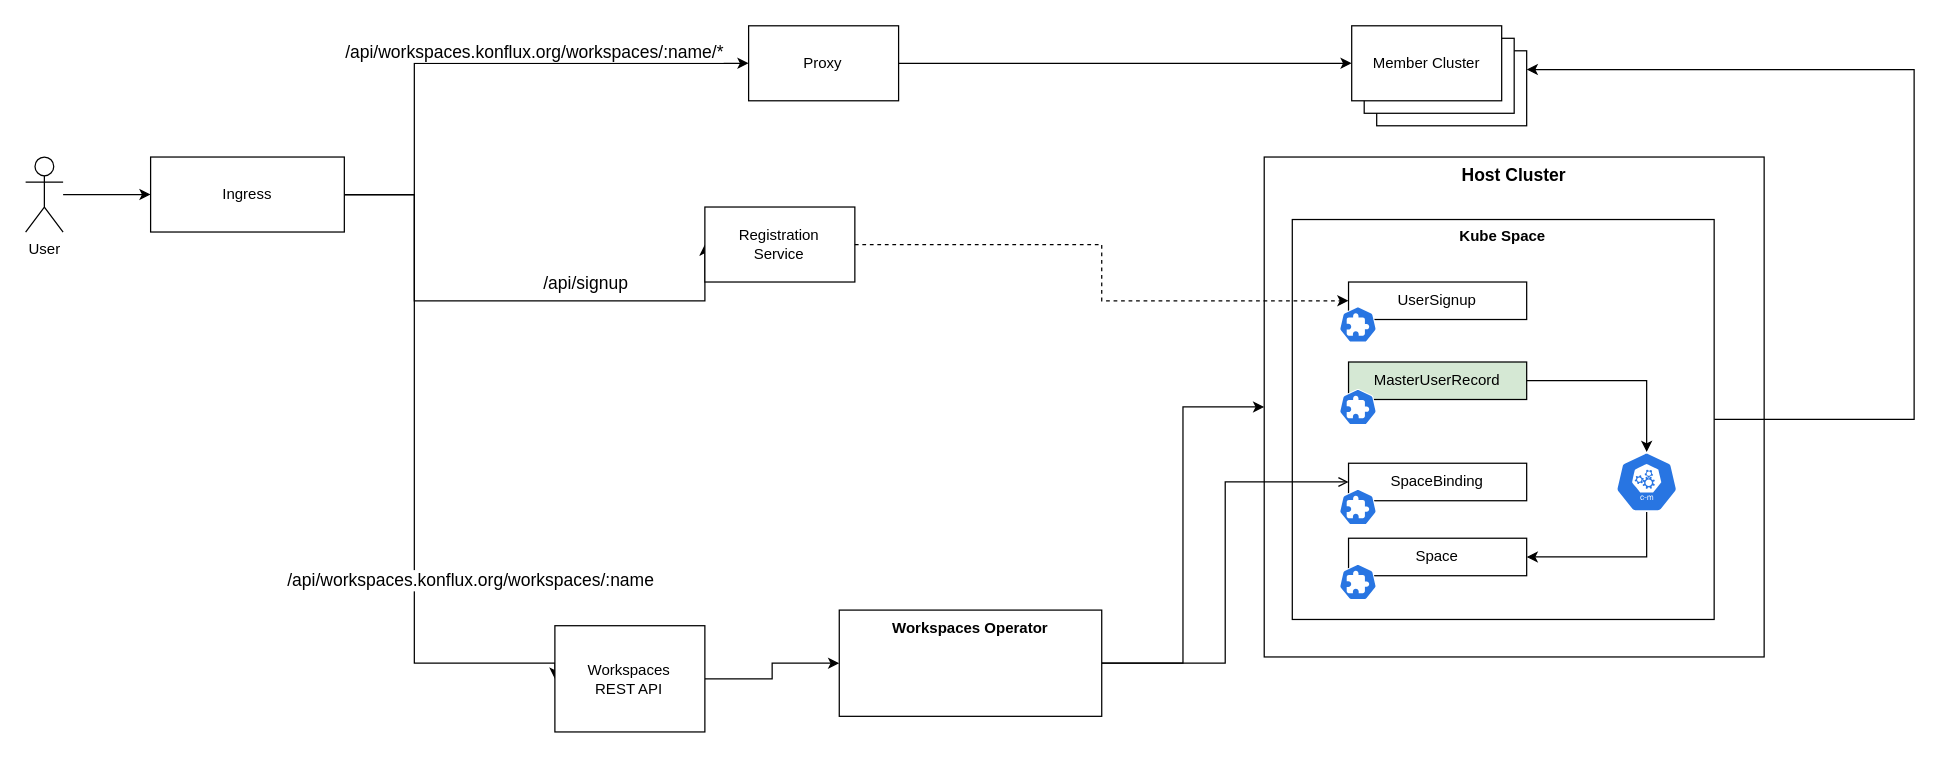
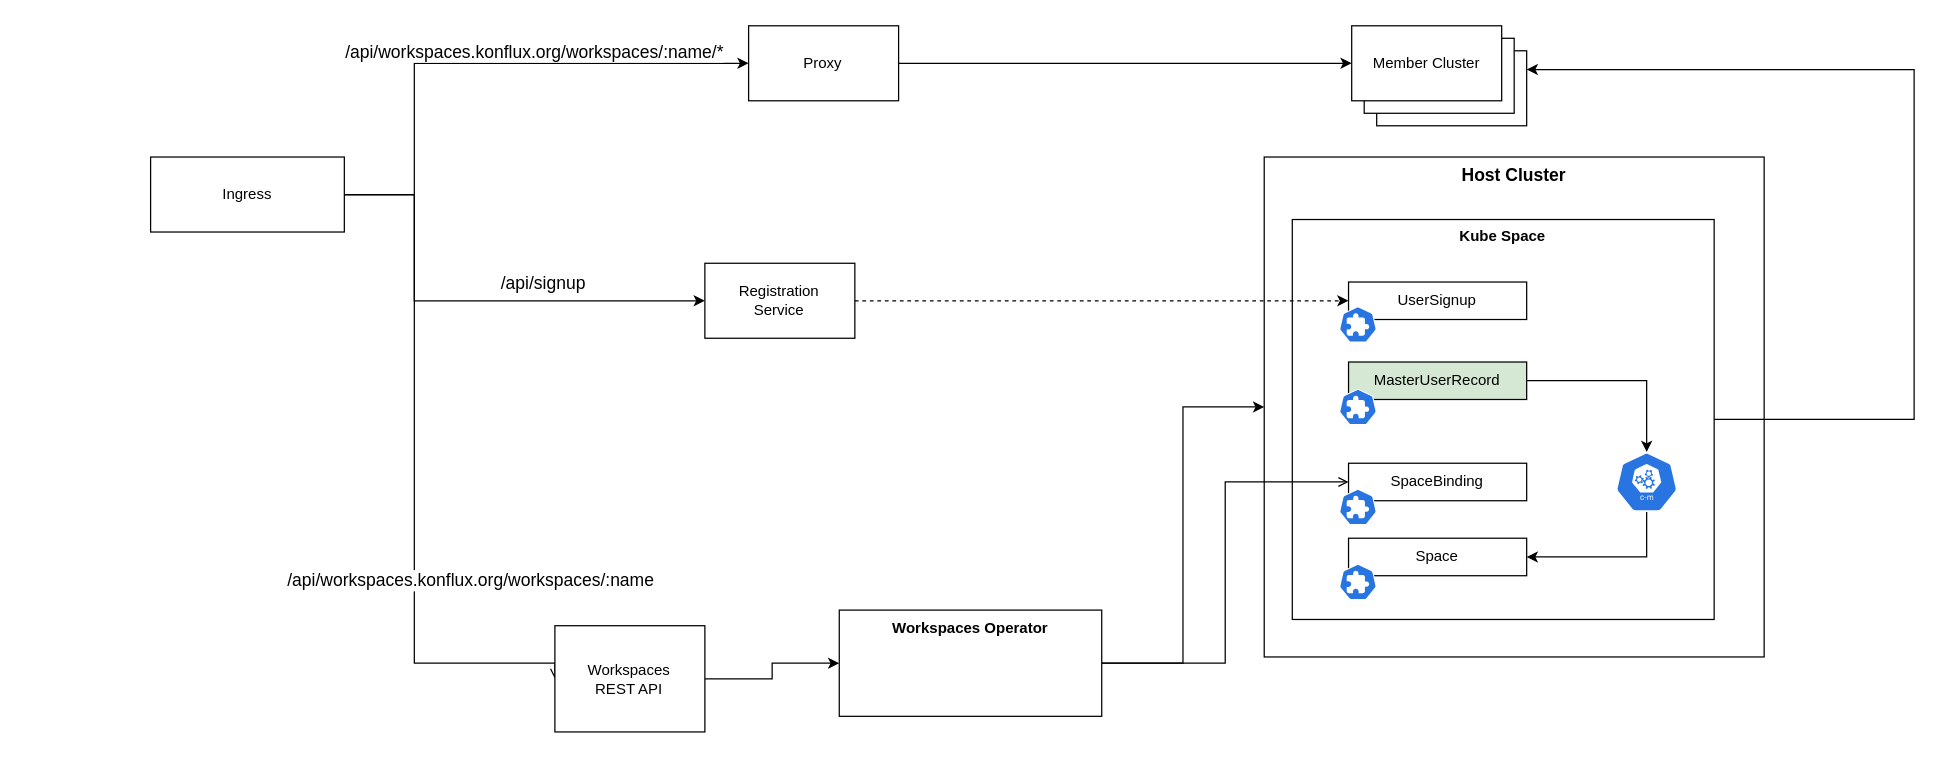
(44, 194) -> none
(102, 194) -> none
(780, 244) -> (780, 301)
(555, 669) -> (555, 671)
